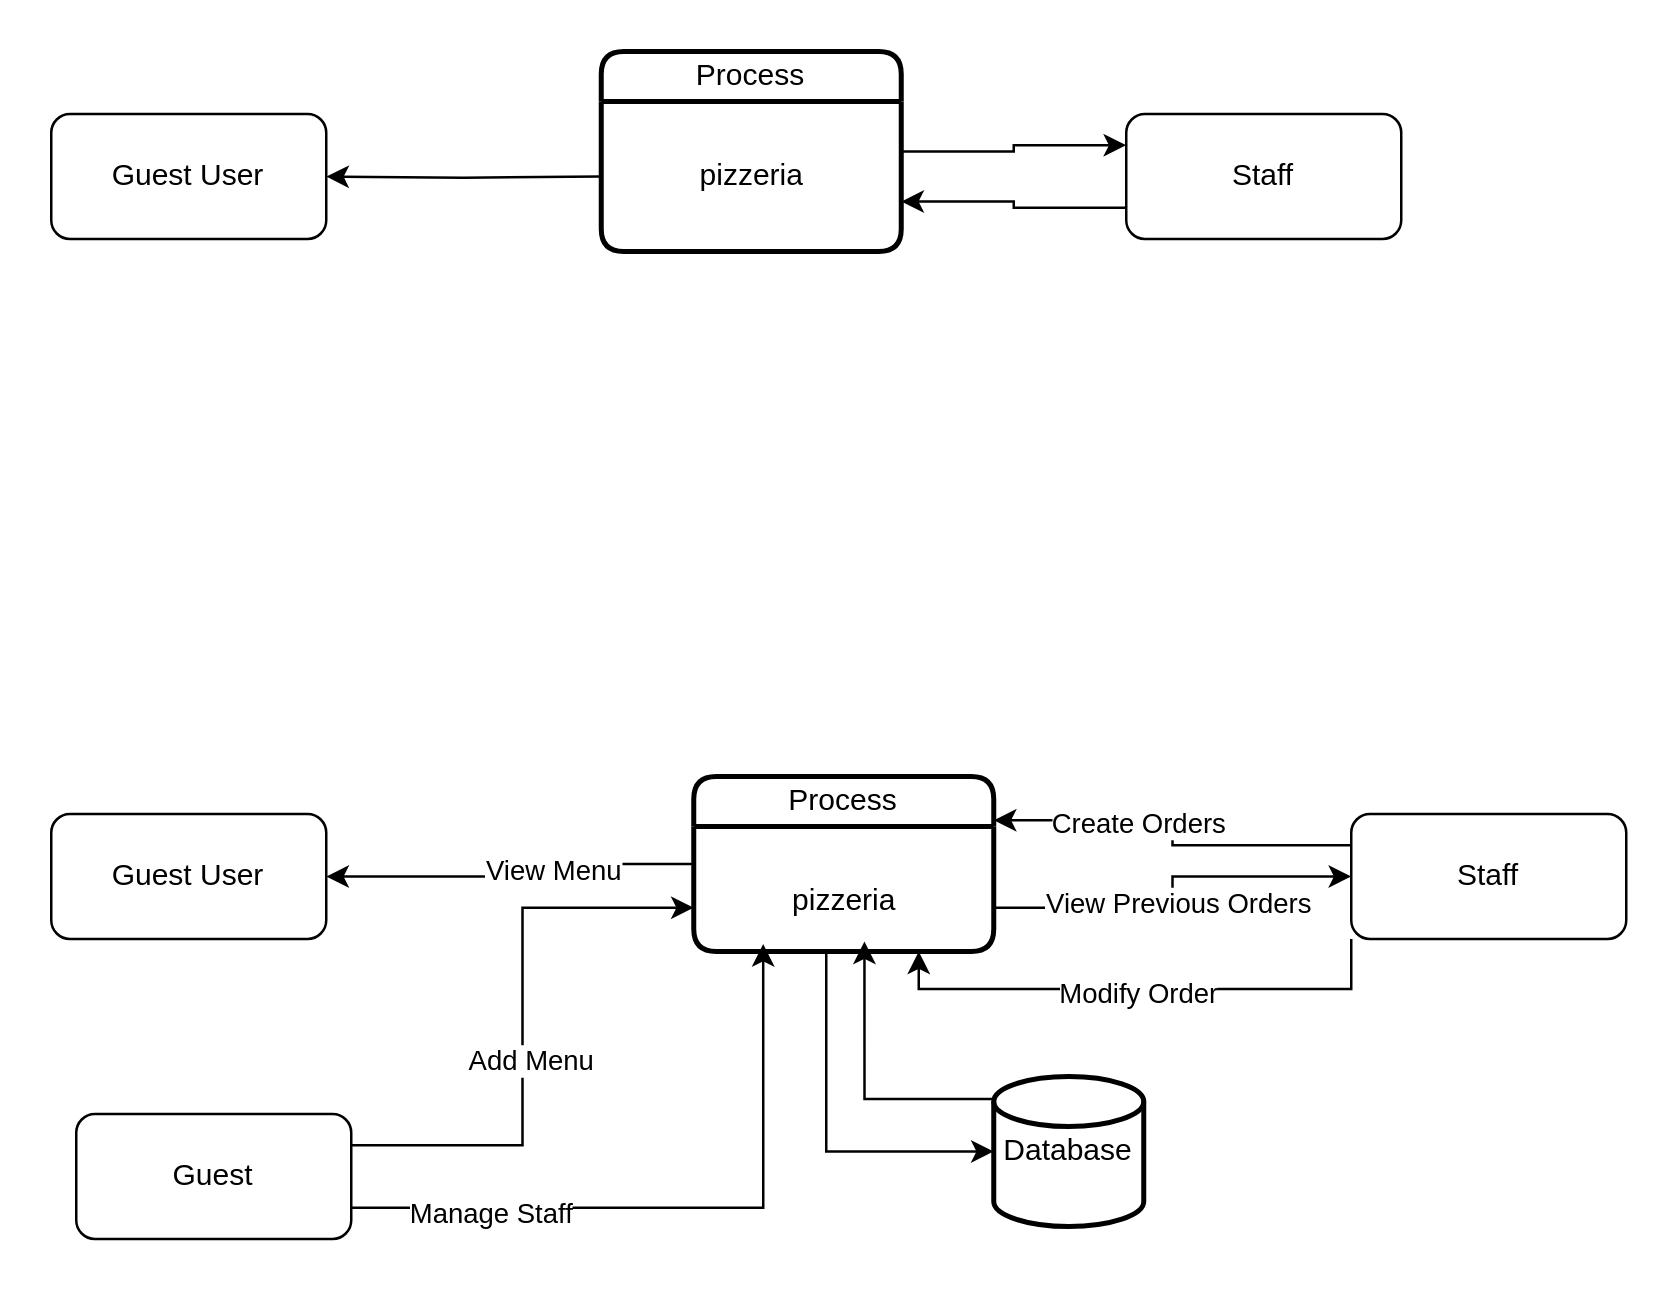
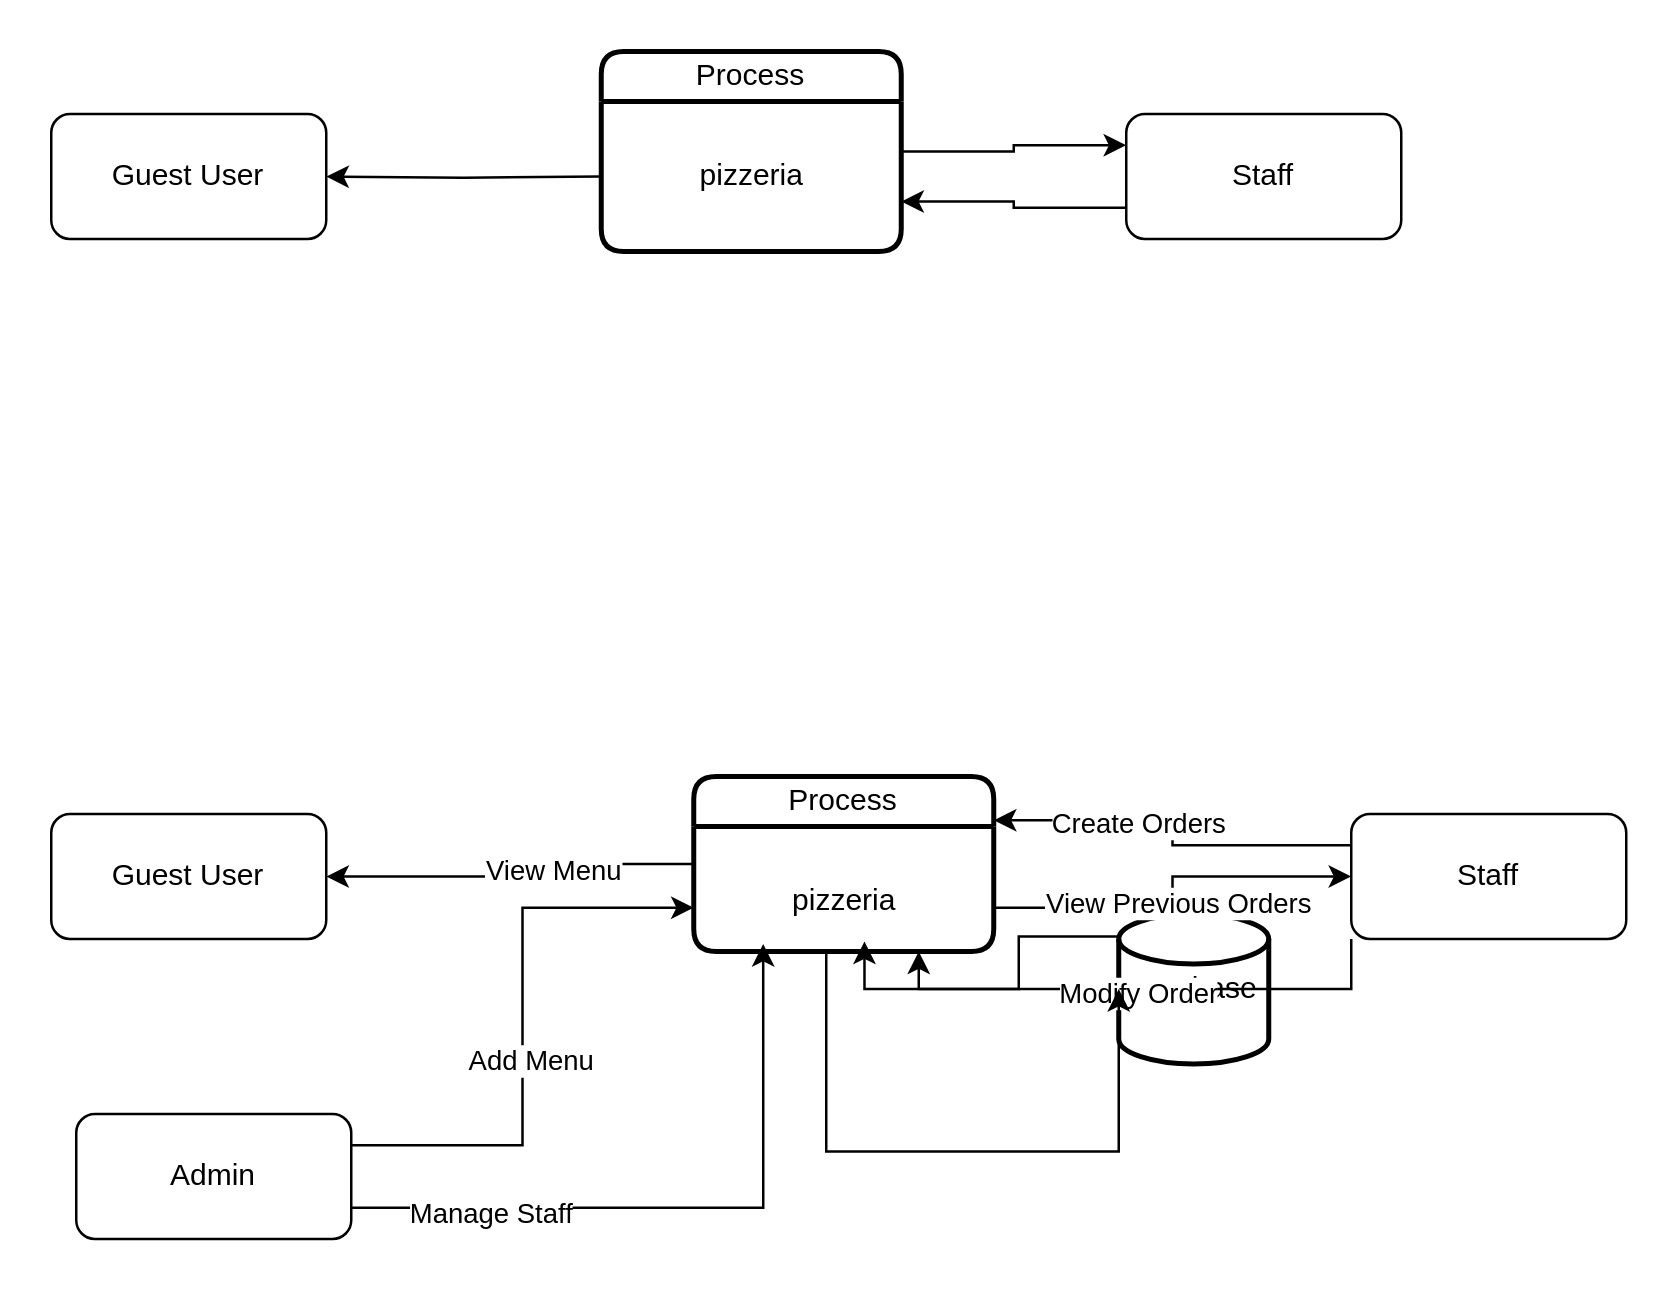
(1069, 1151) -> (1194, 989)
(214, 1176) -> (214, 1176)
